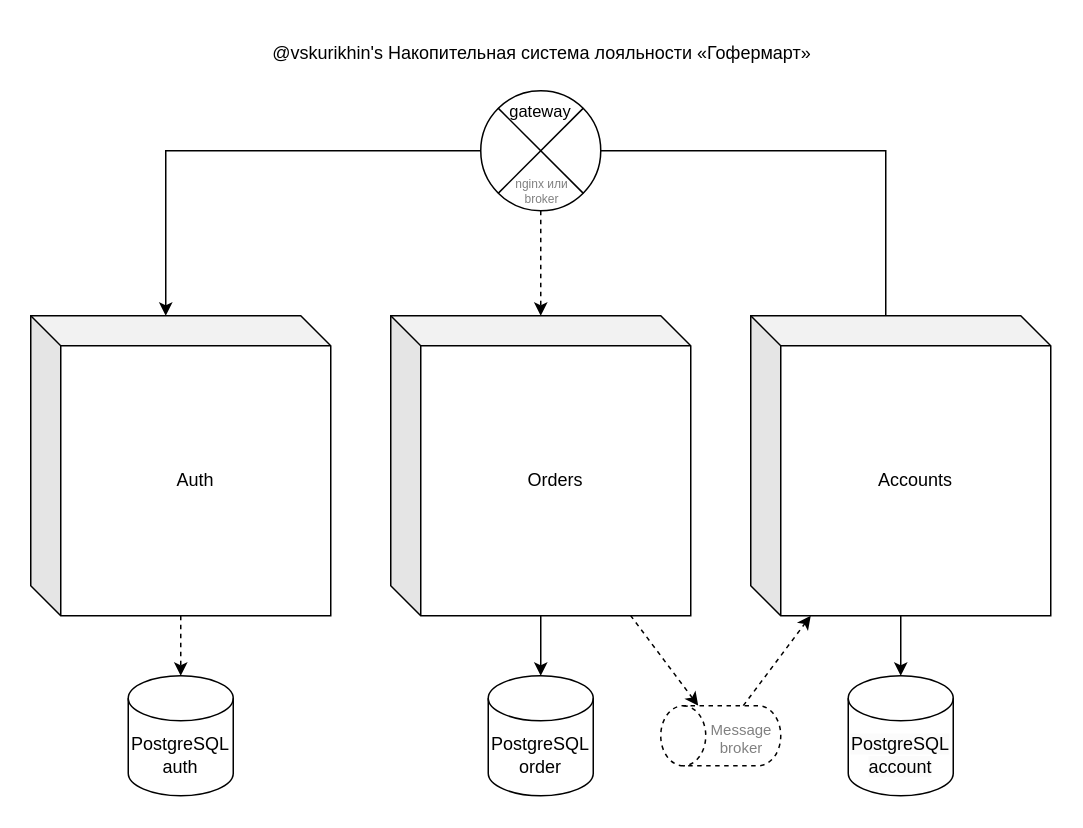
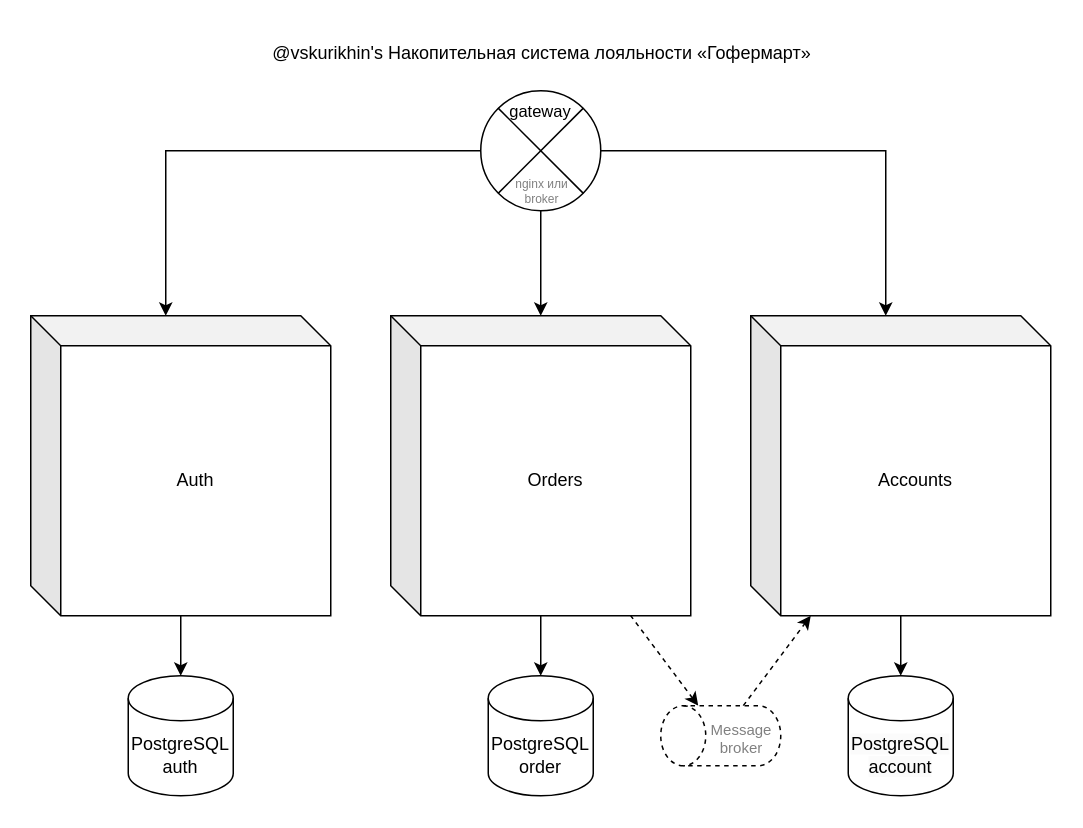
(541, 257) -> (541, 257)
(886, 308) -> (886, 304)
(181, 640) -> (181, 640)
